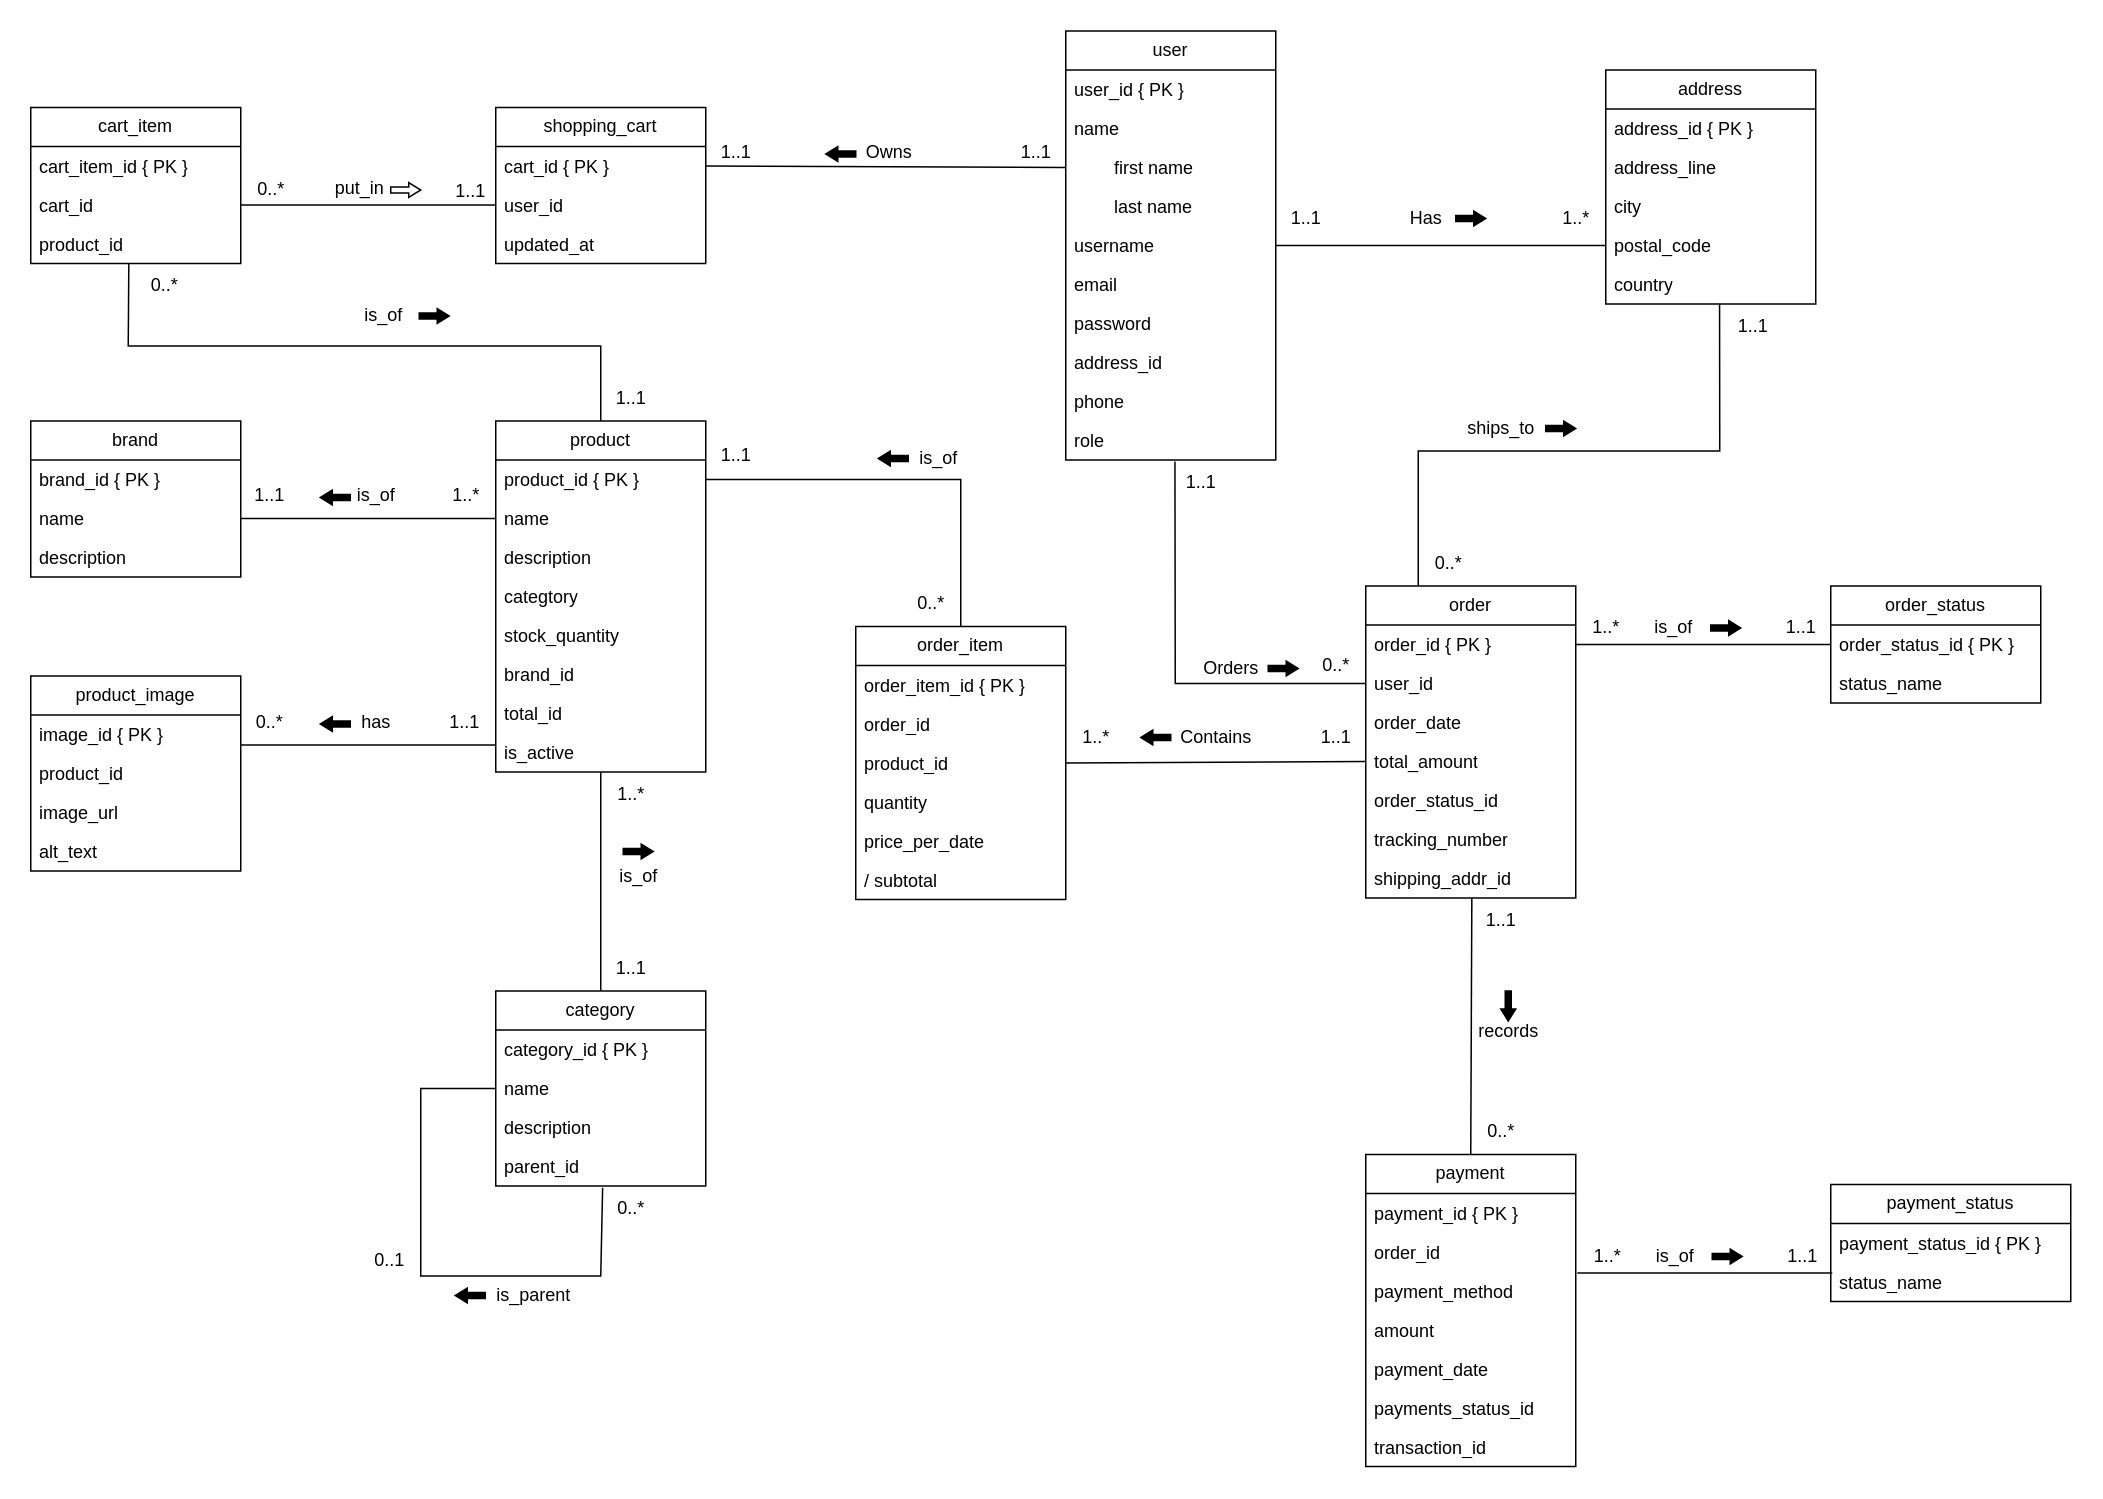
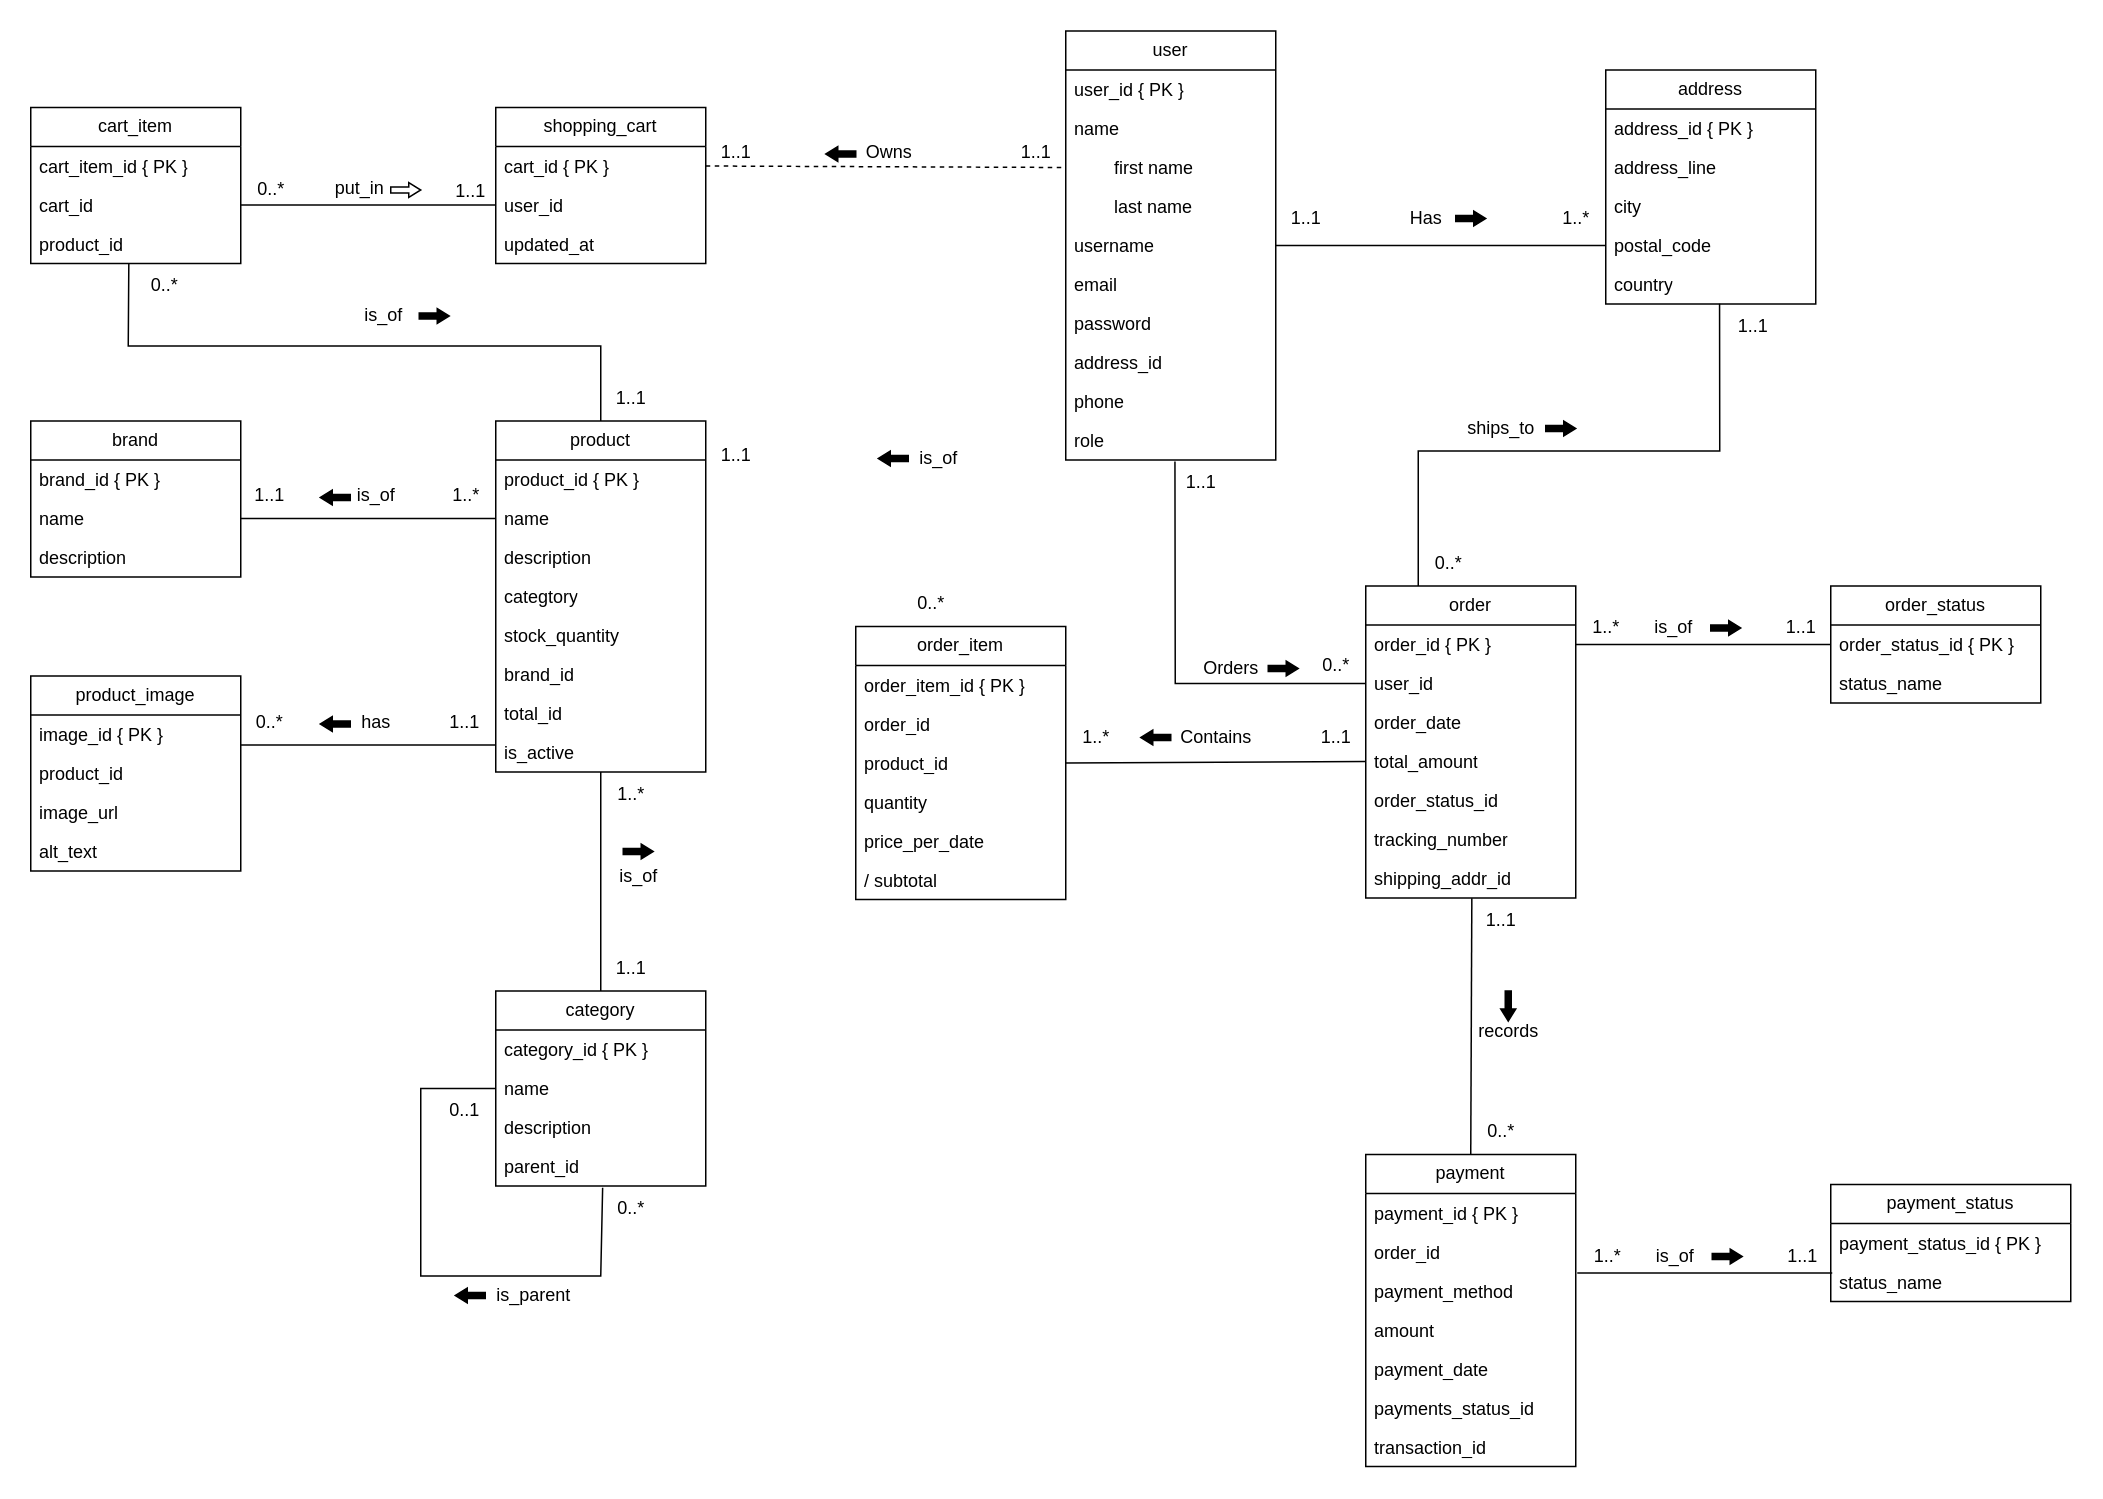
(887, 167) -> (887, 167)
(906, 479) -> none
(389, 1261) -> (464, 1111)
